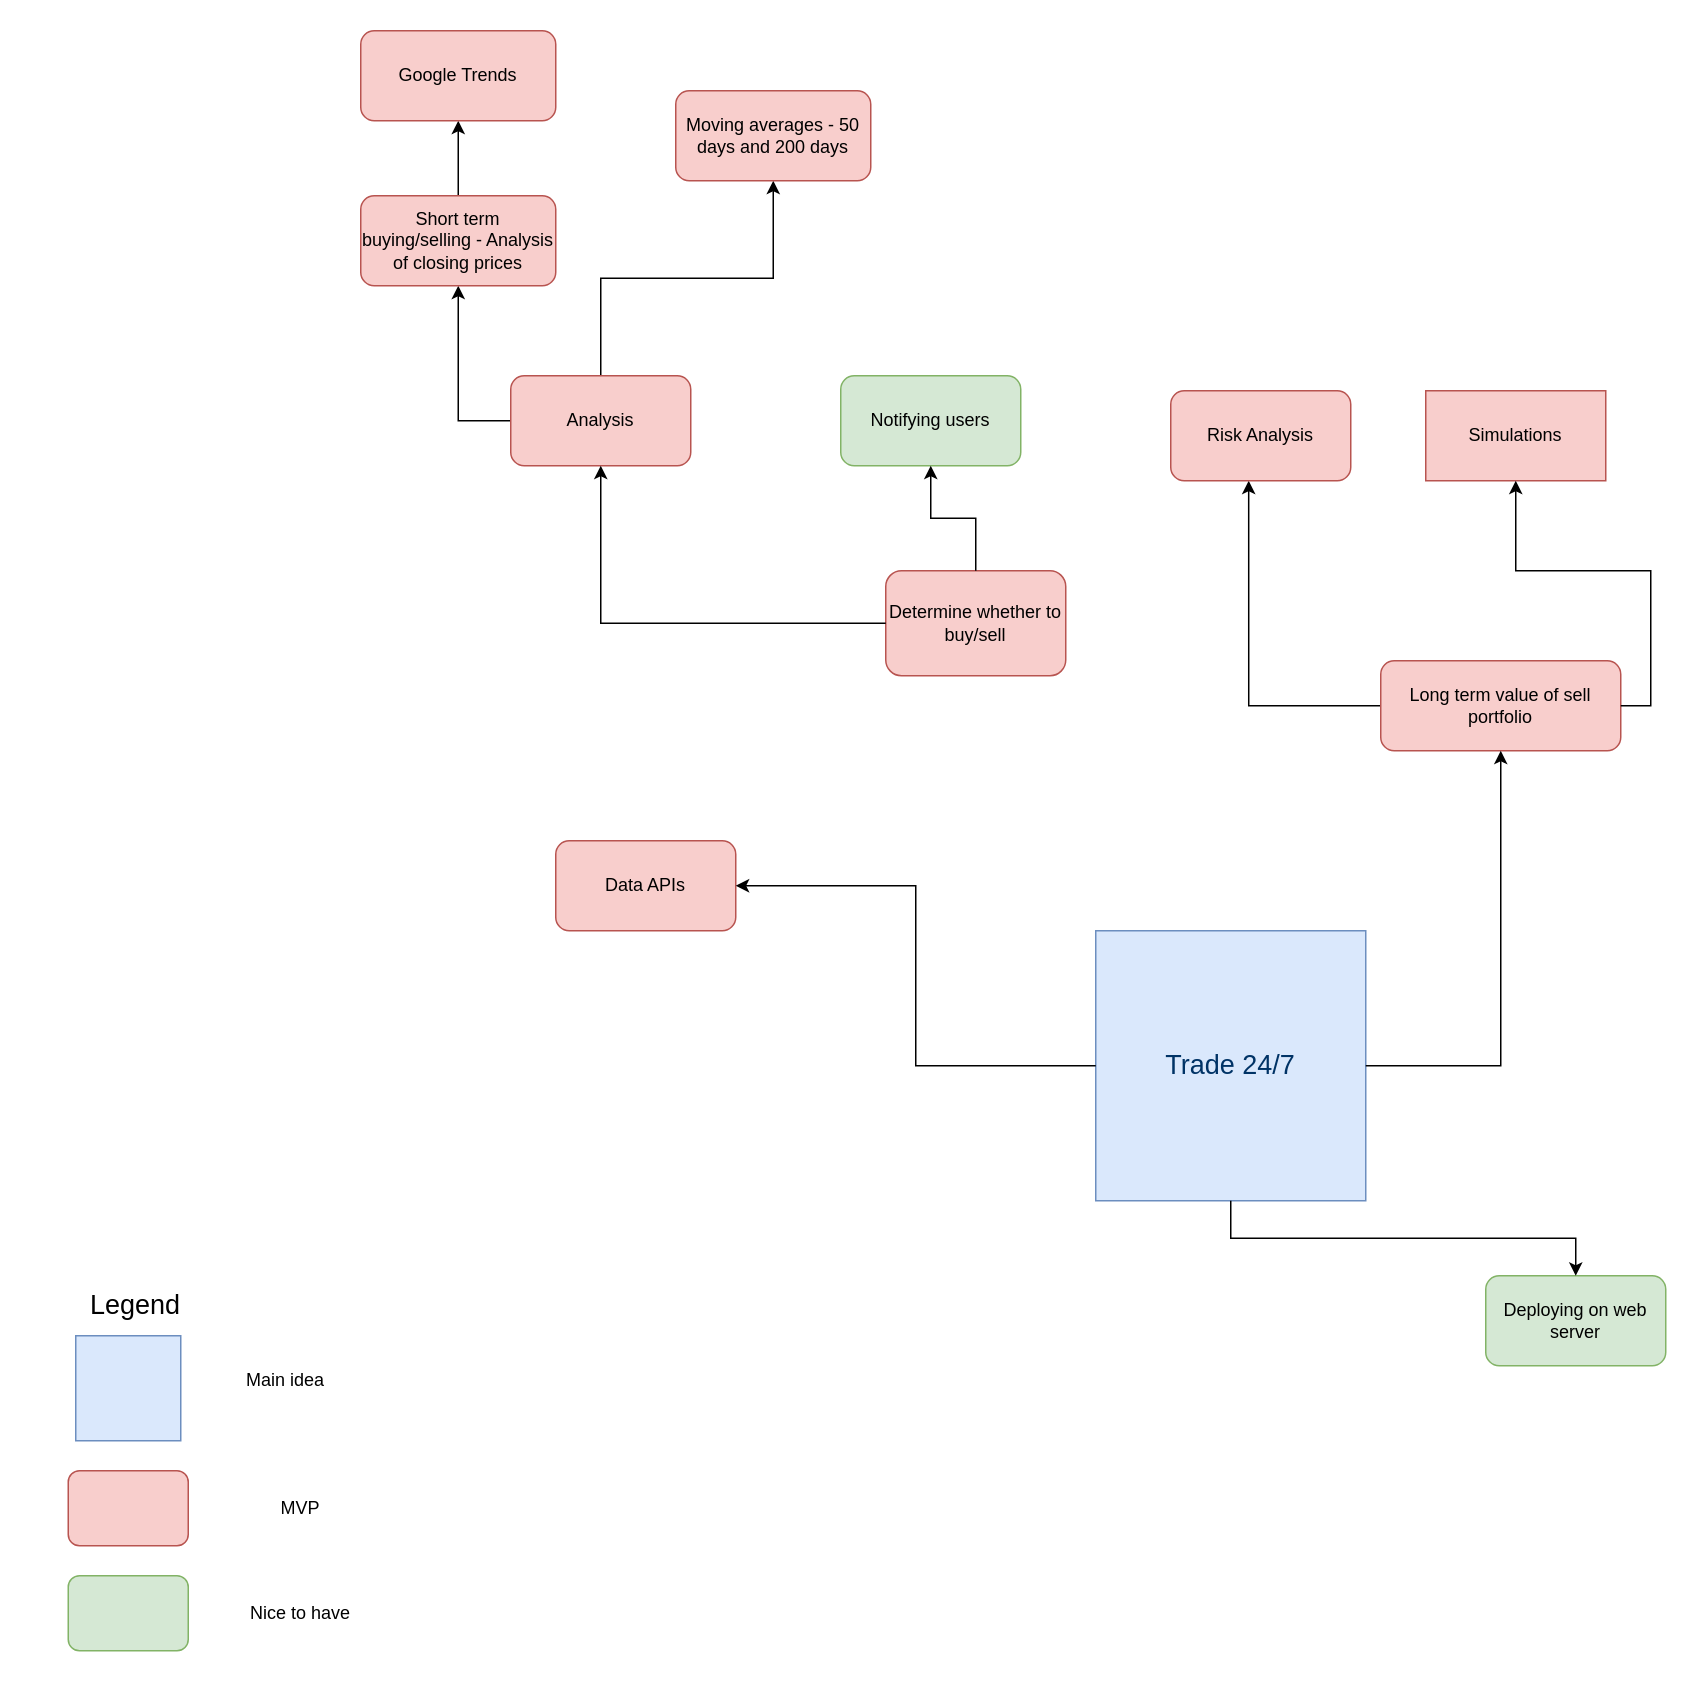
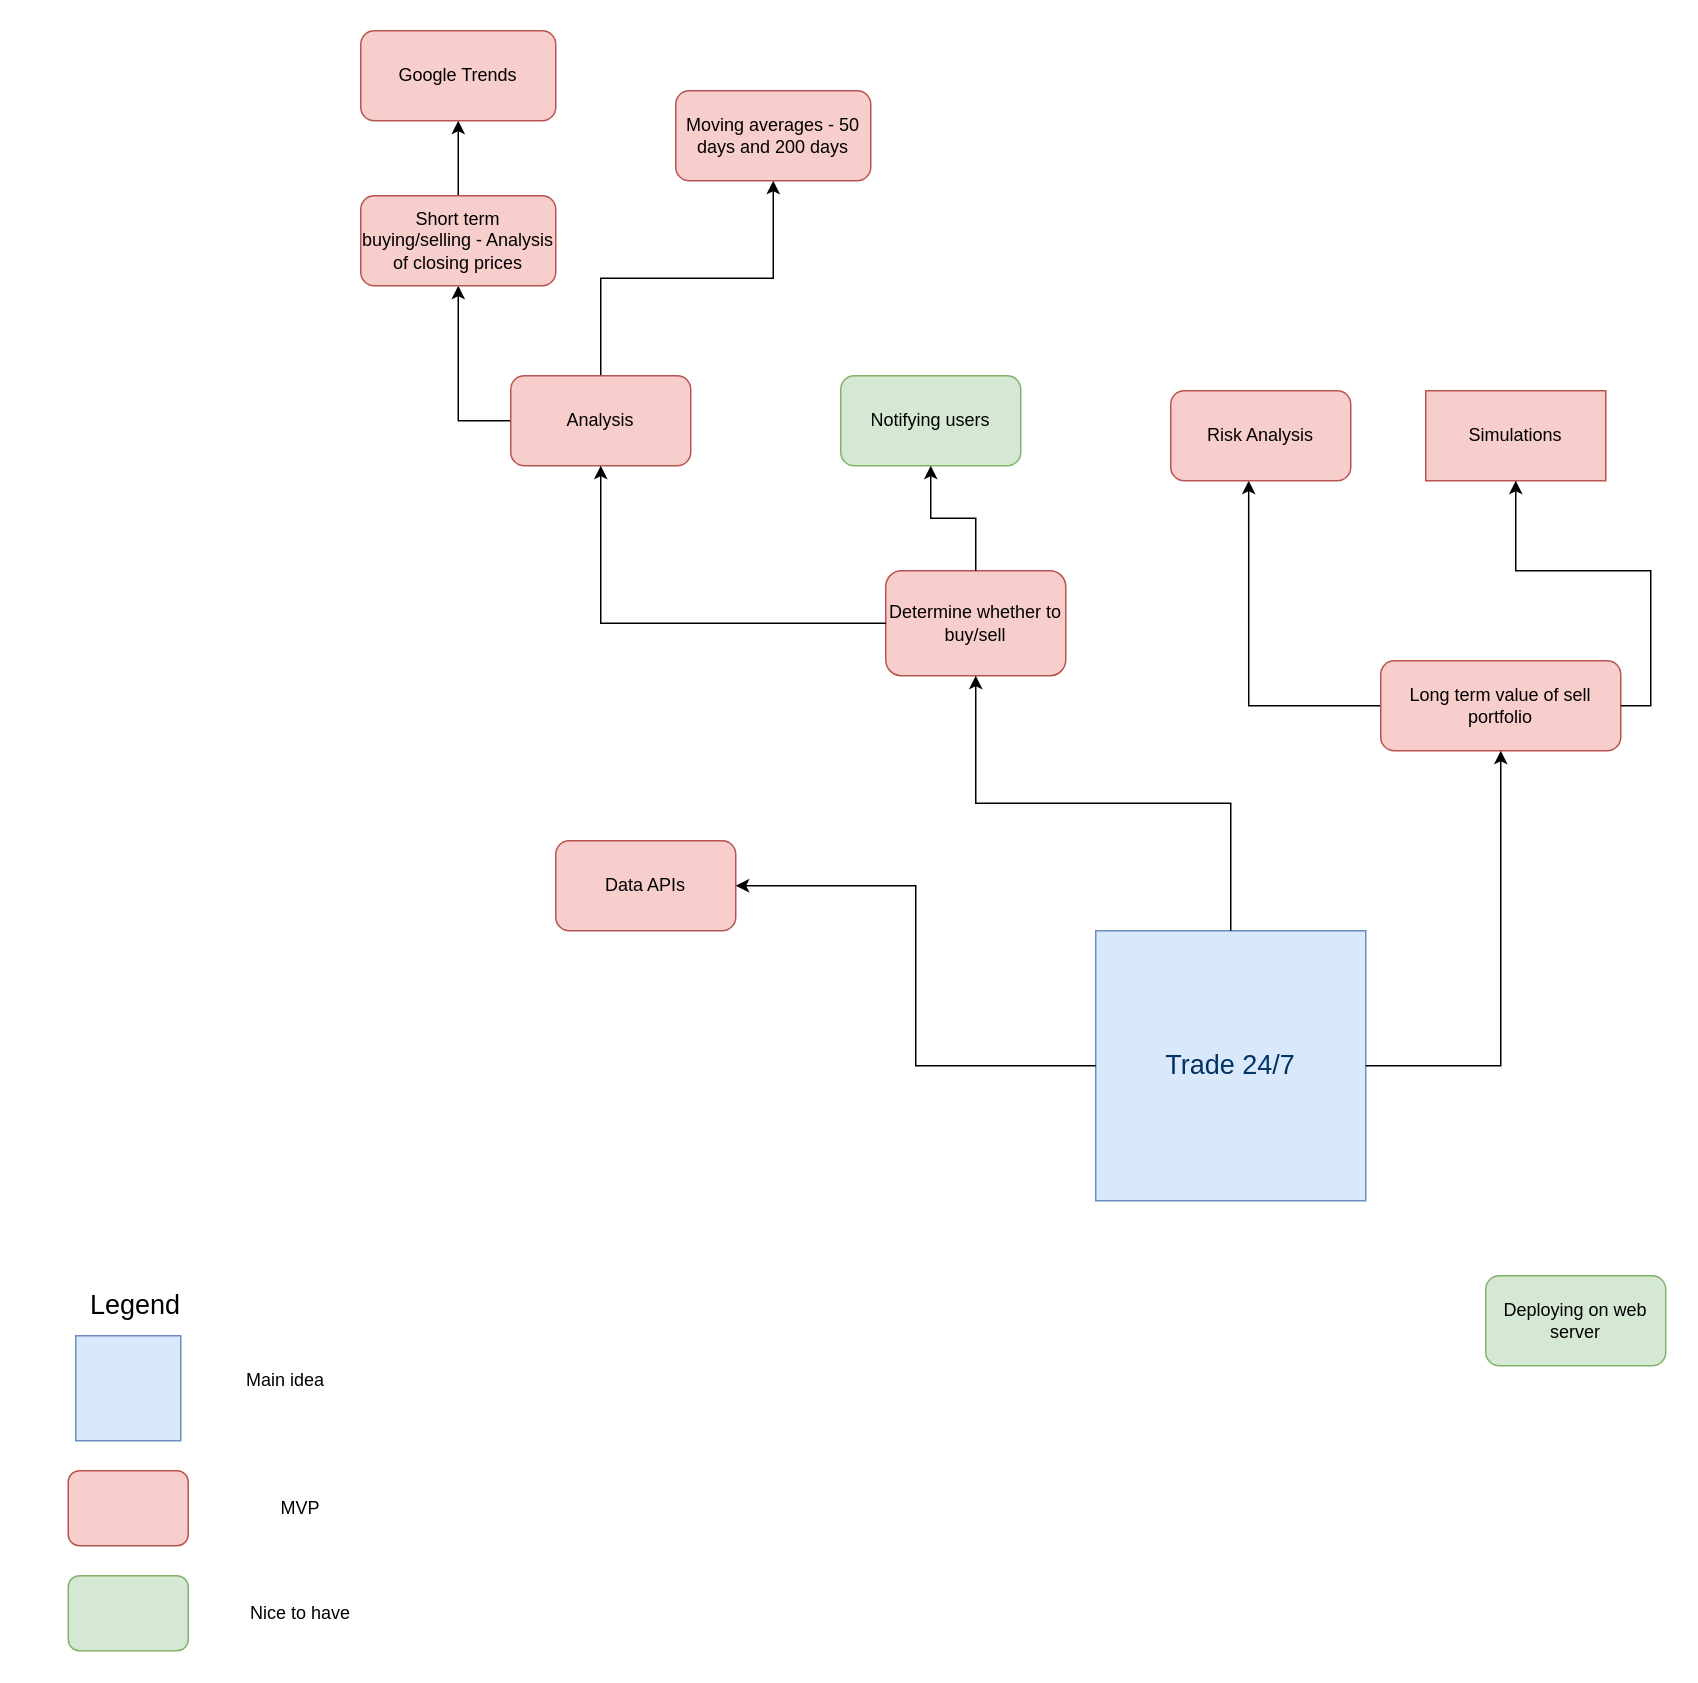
none -> (1109, 803)
(1398, 1238) -> none
